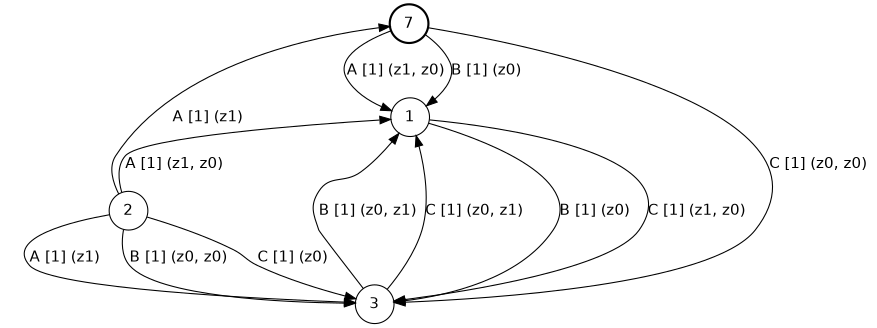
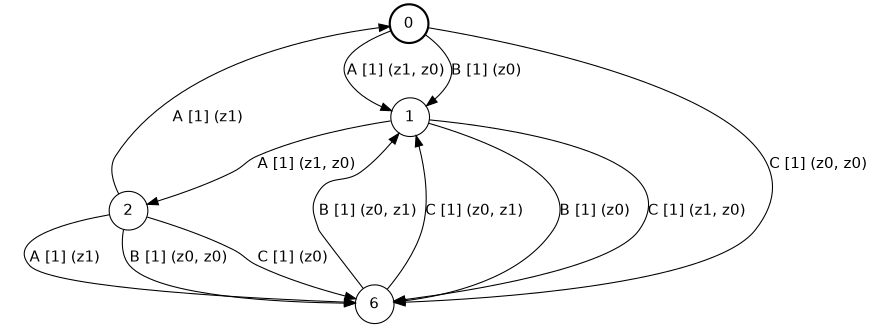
(409, 24) -> (409, 24)
(232, 133) -> (270, 151)
(375, 304) -> (375, 304)
